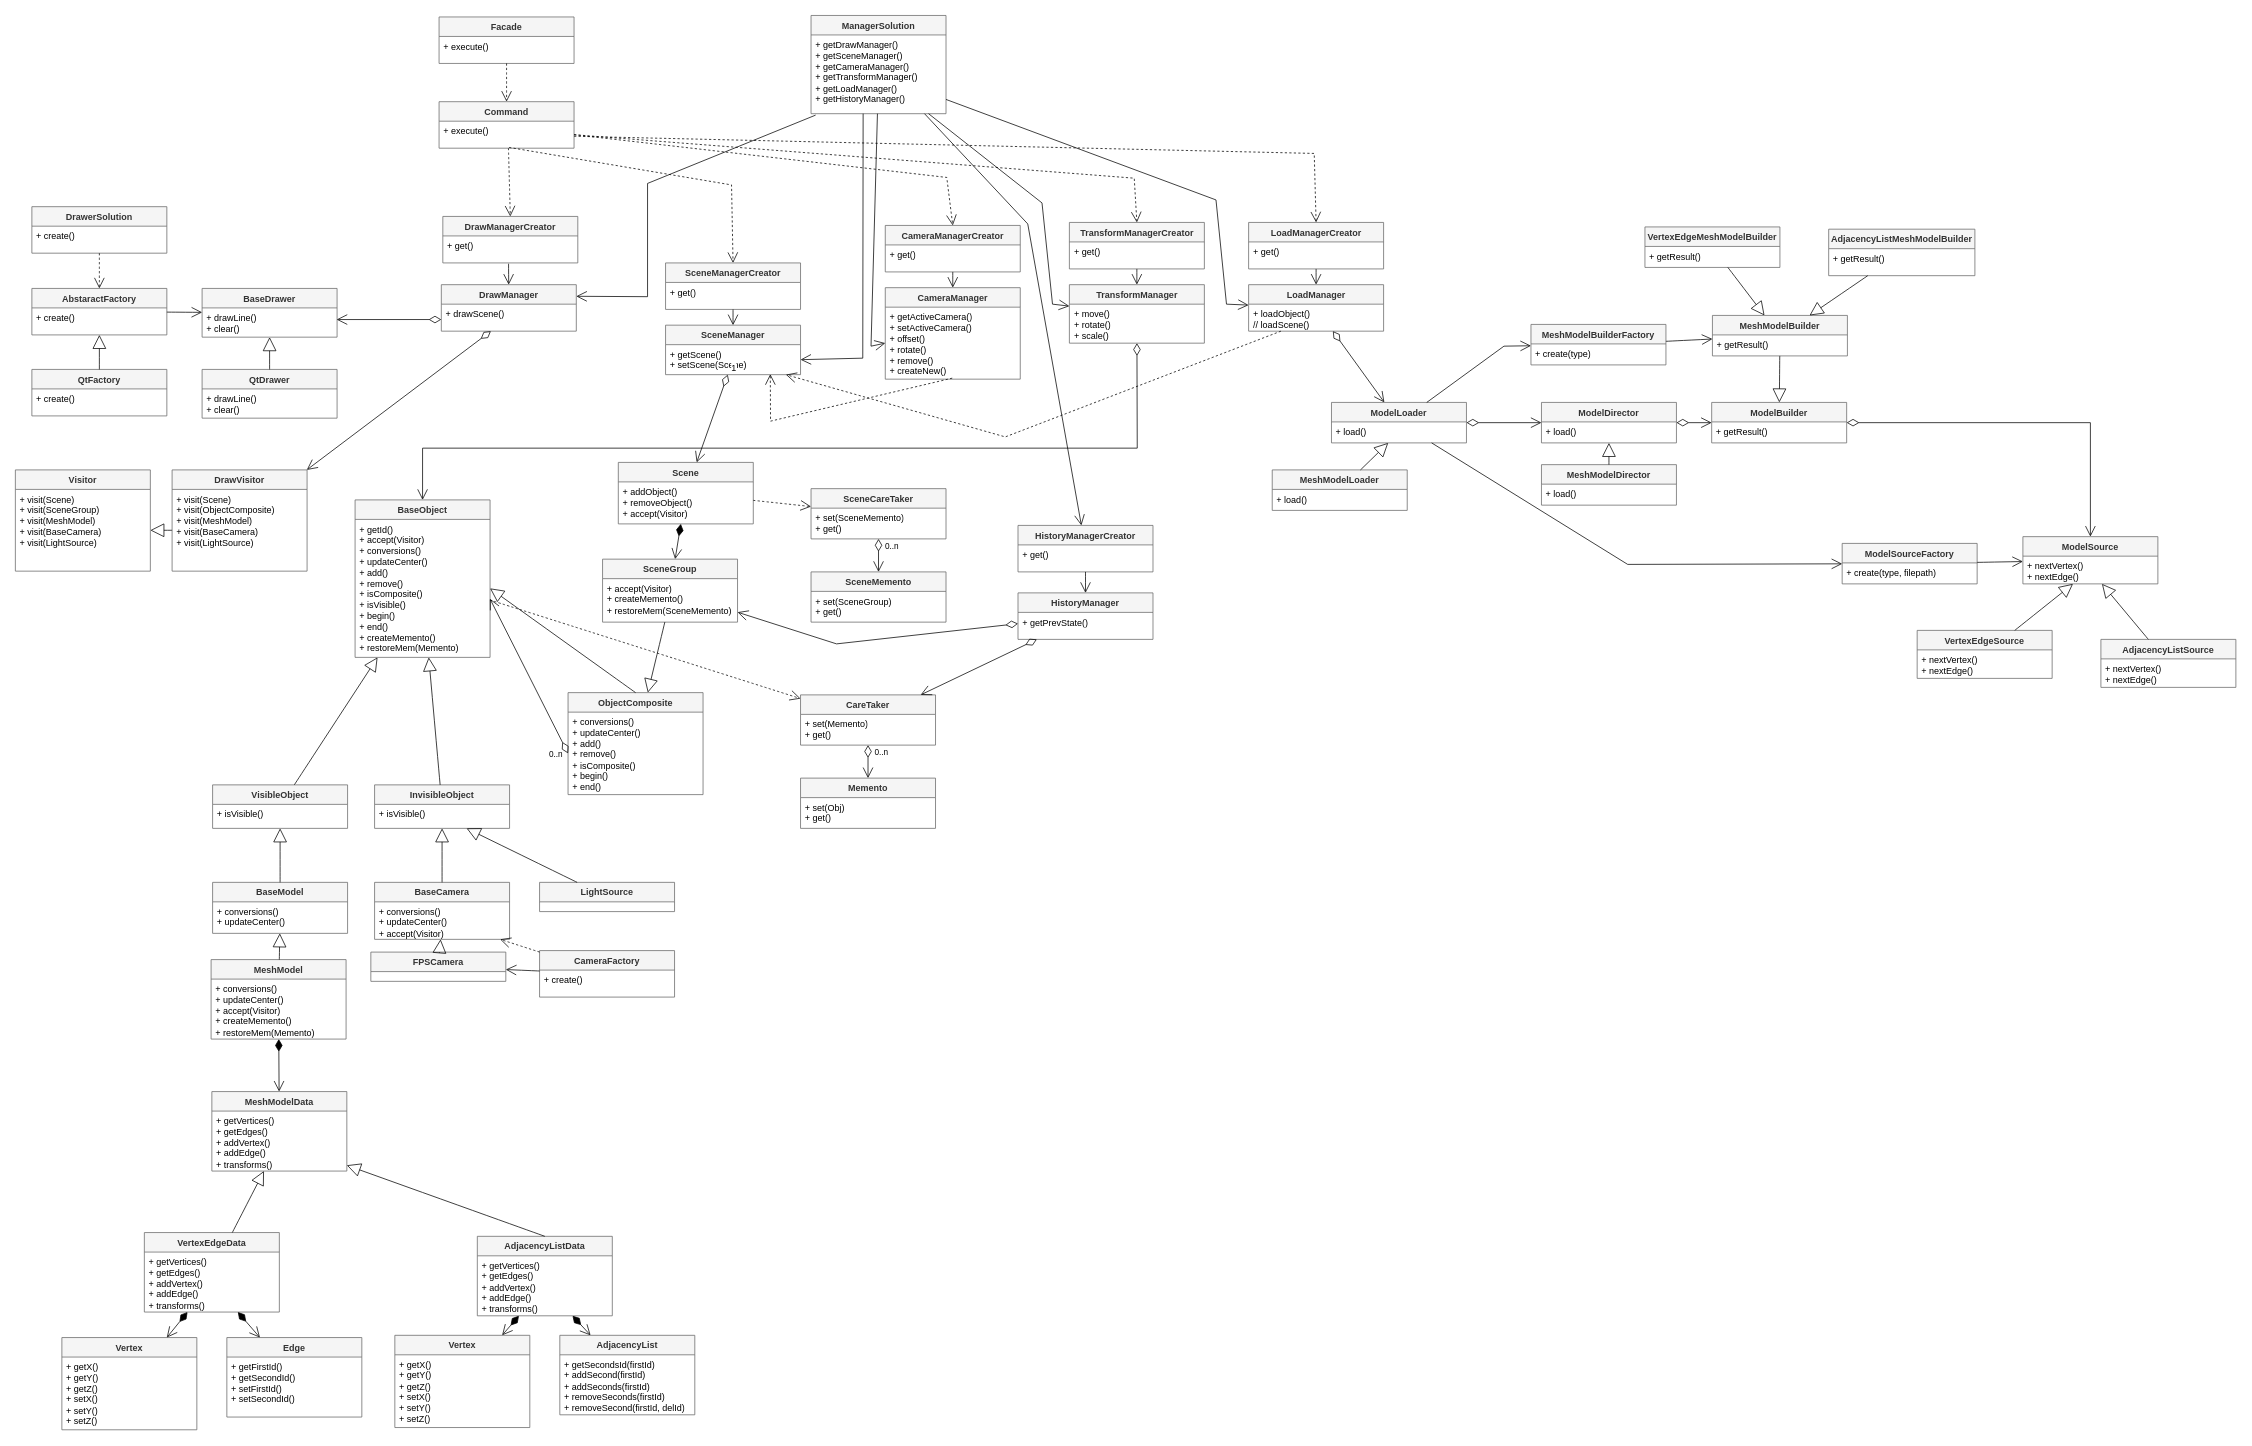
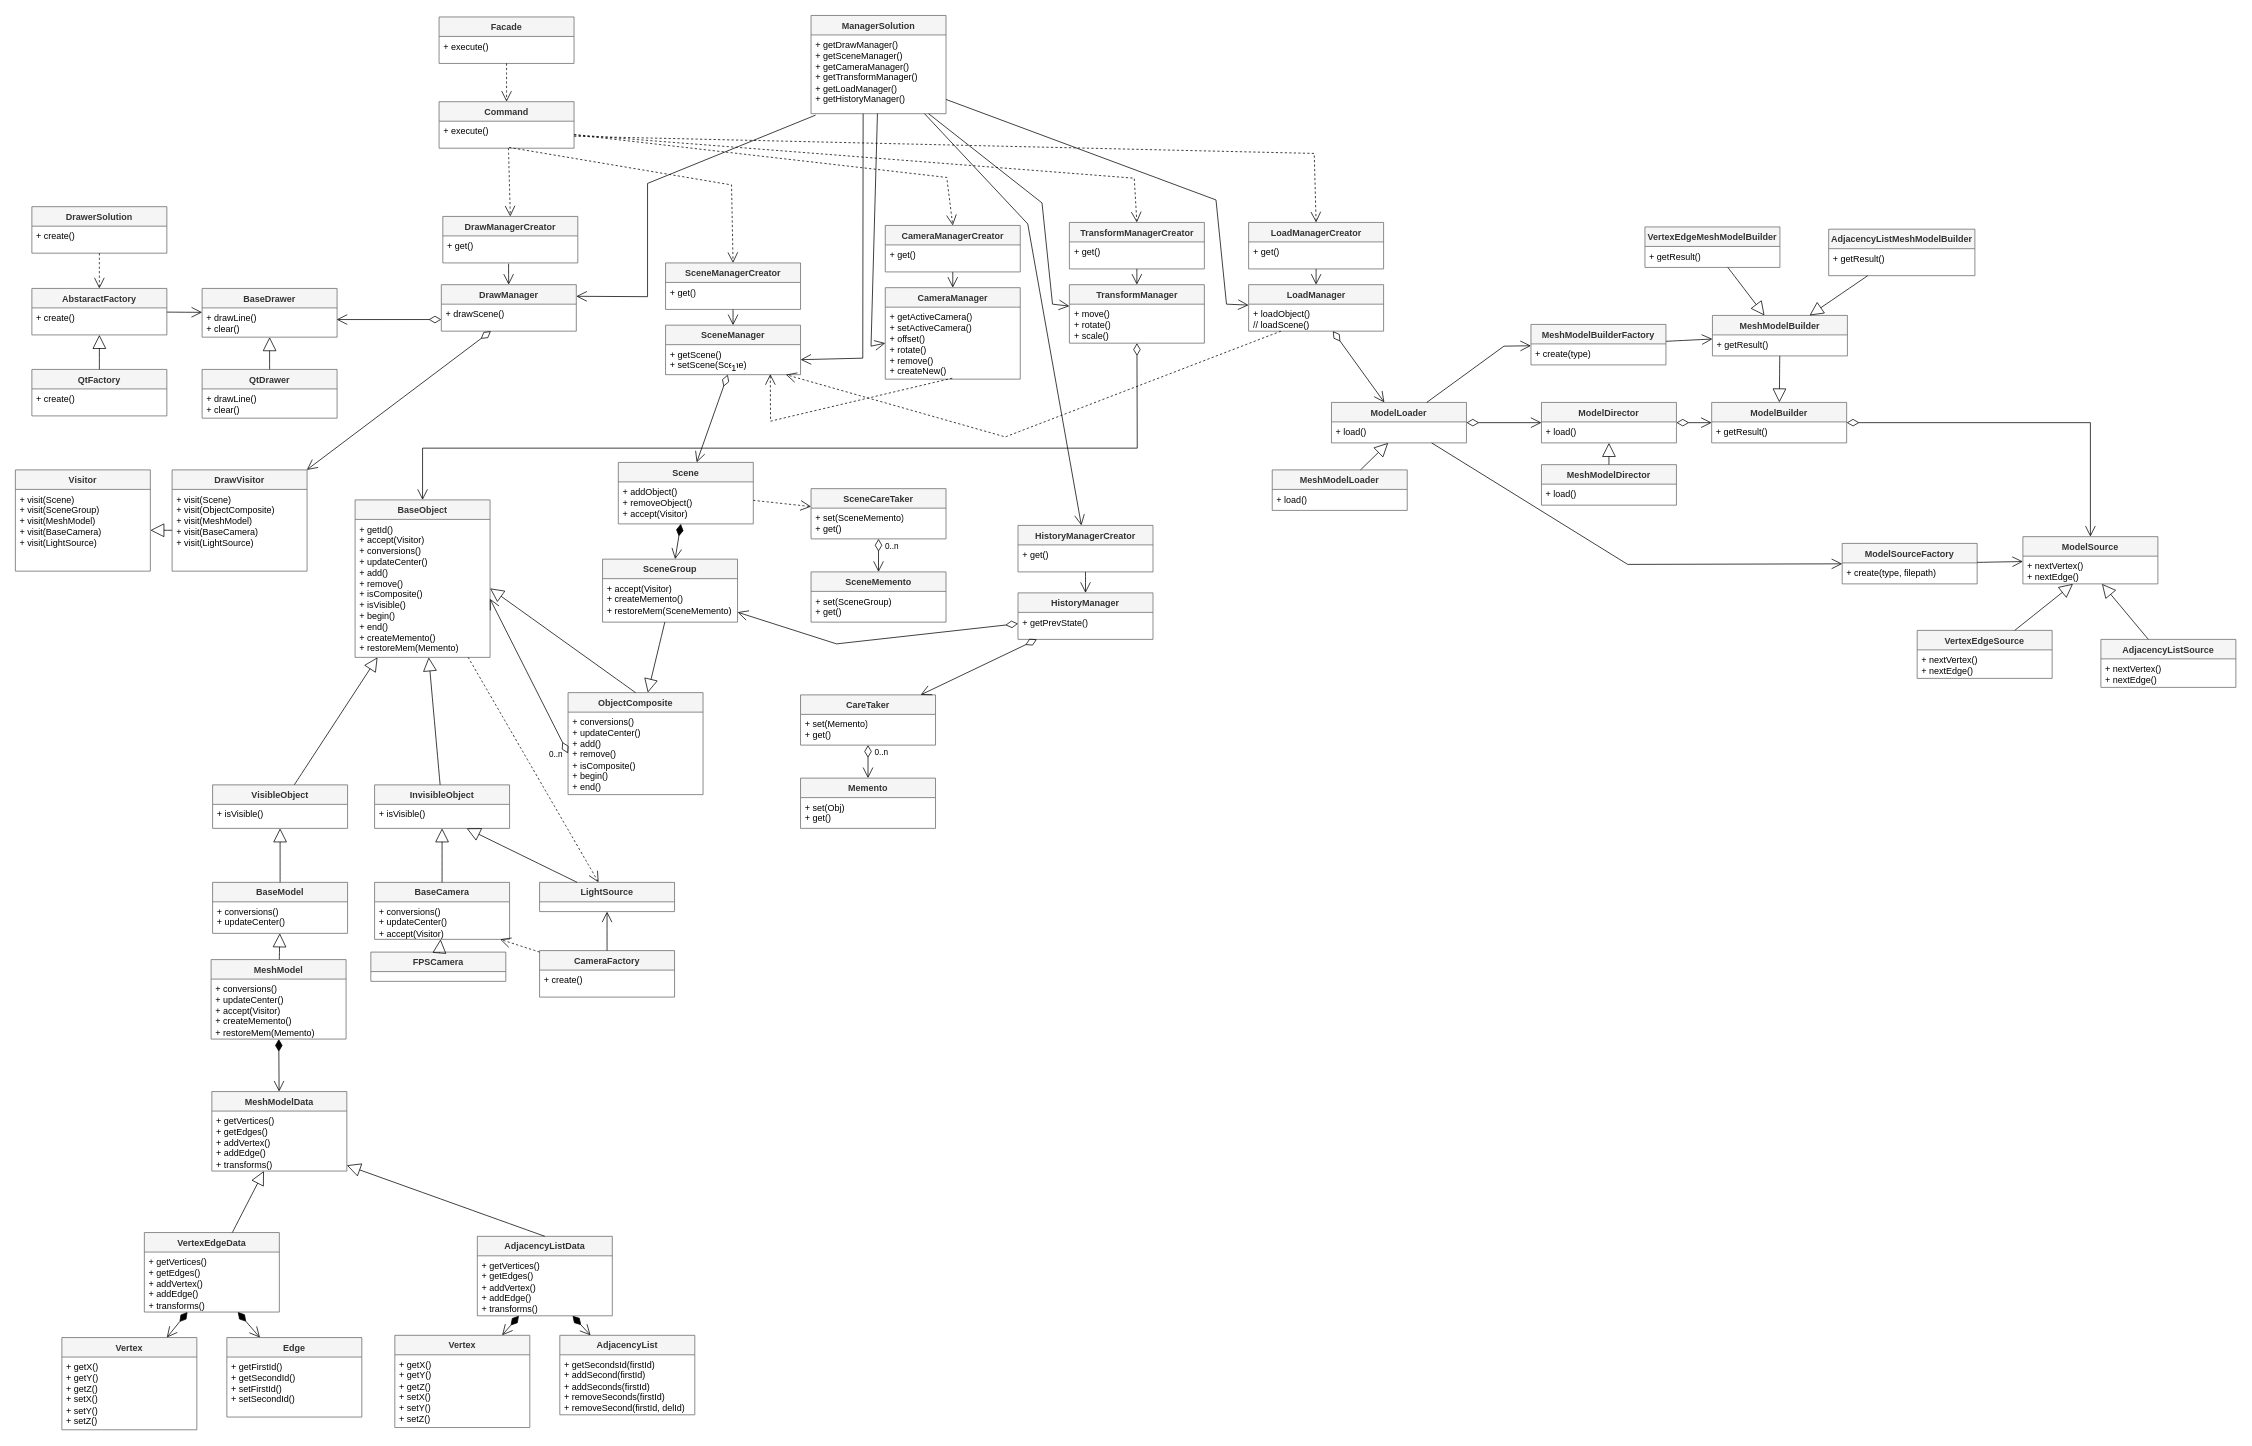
(662, 655) -> (534, 770)
(522, 970) -> (607, 931)
